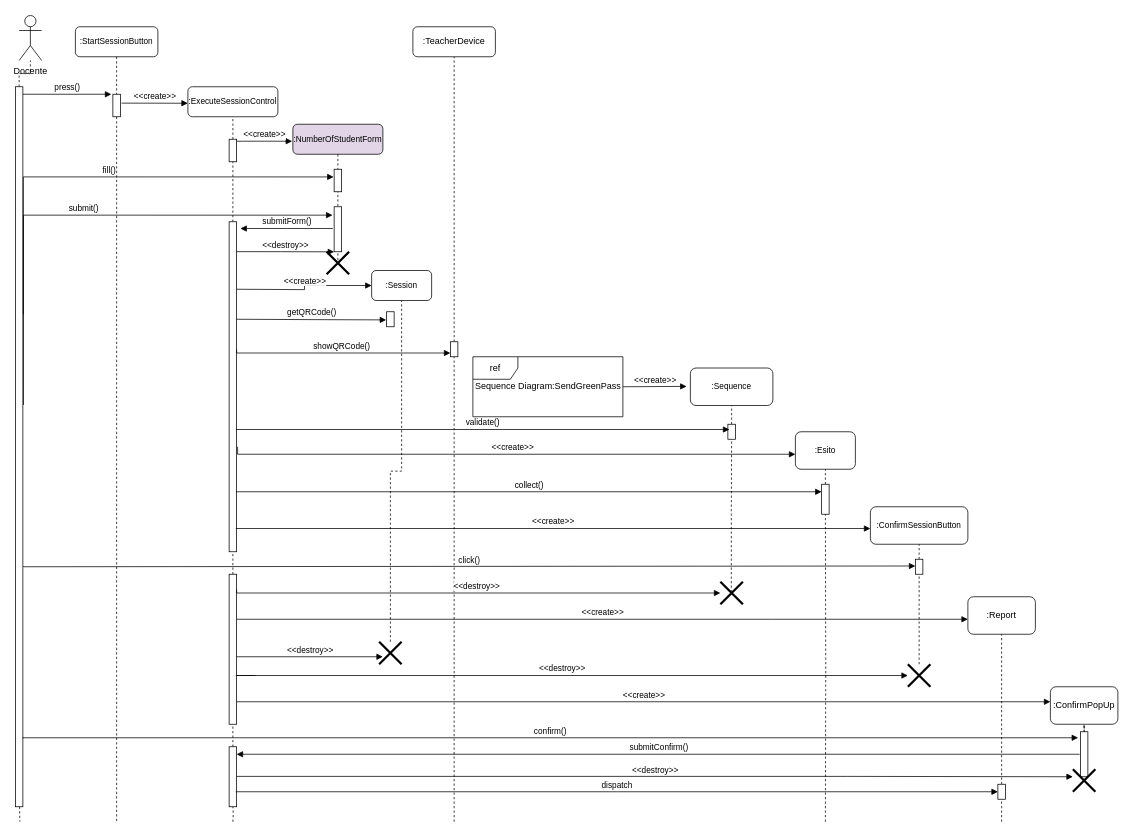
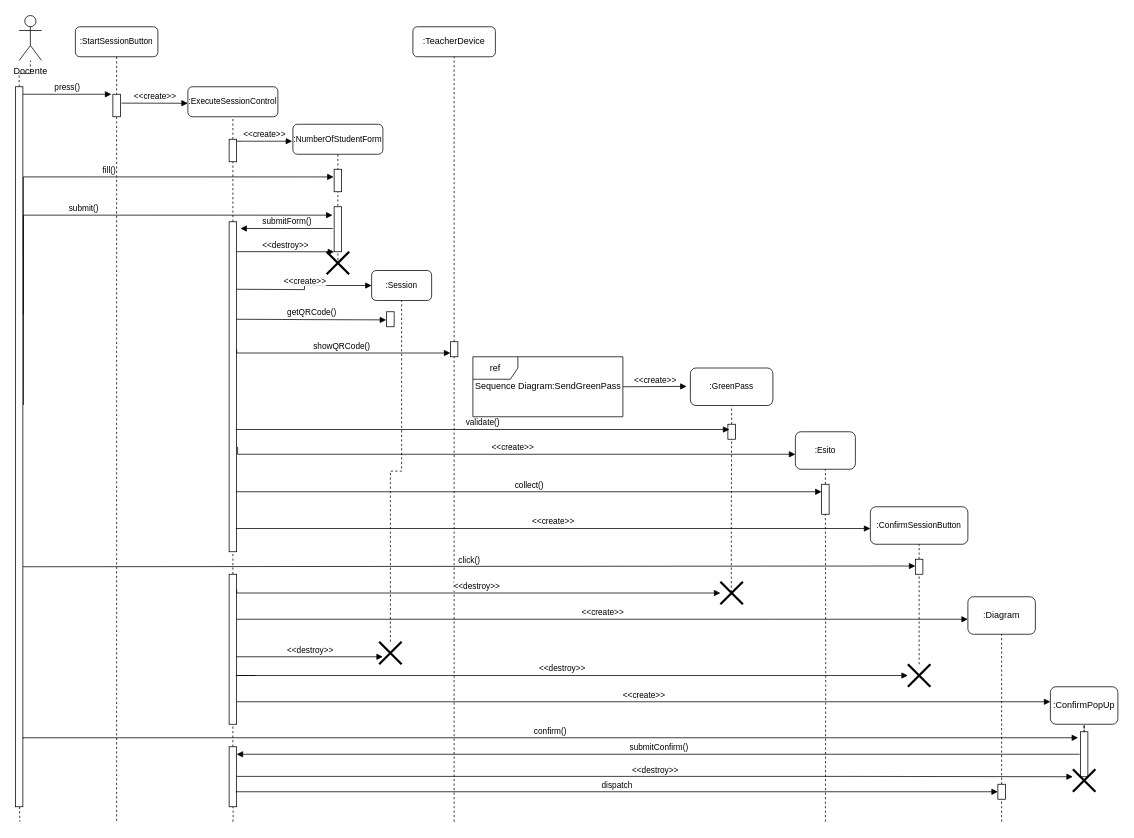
(338, 139) -> (338, 139)
(732, 387) -> (732, 387)
(1002, 615) -> (1002, 615)
